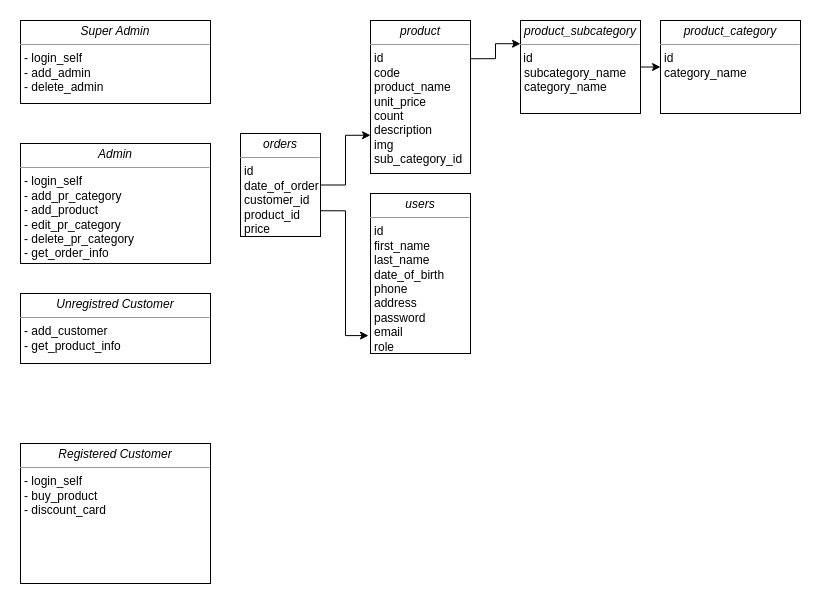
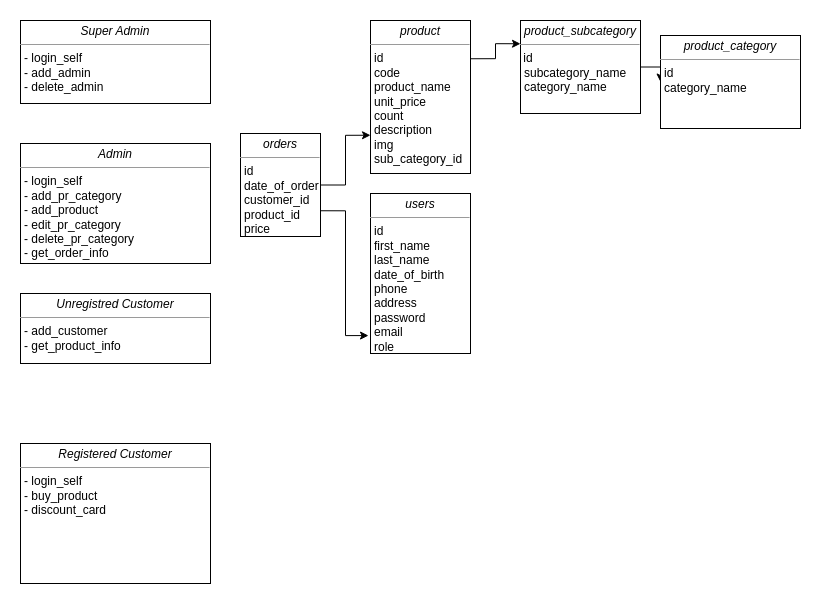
(731, 67) -> (731, 82)
